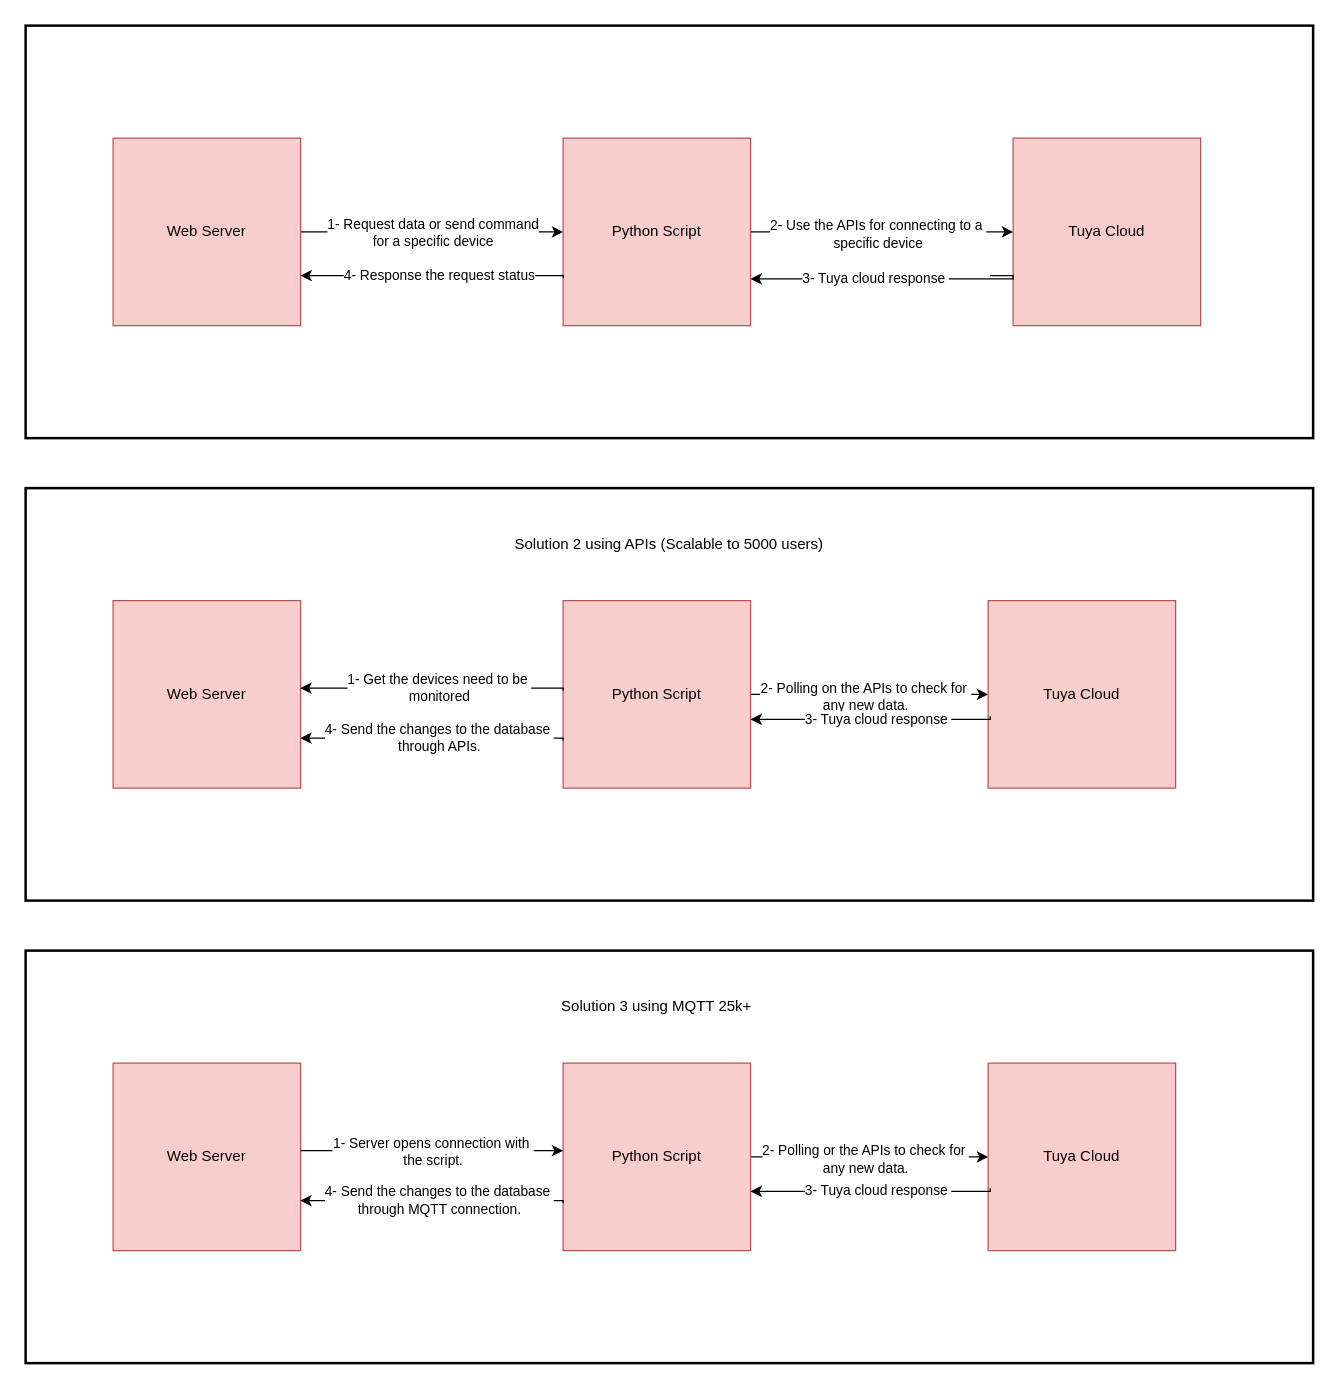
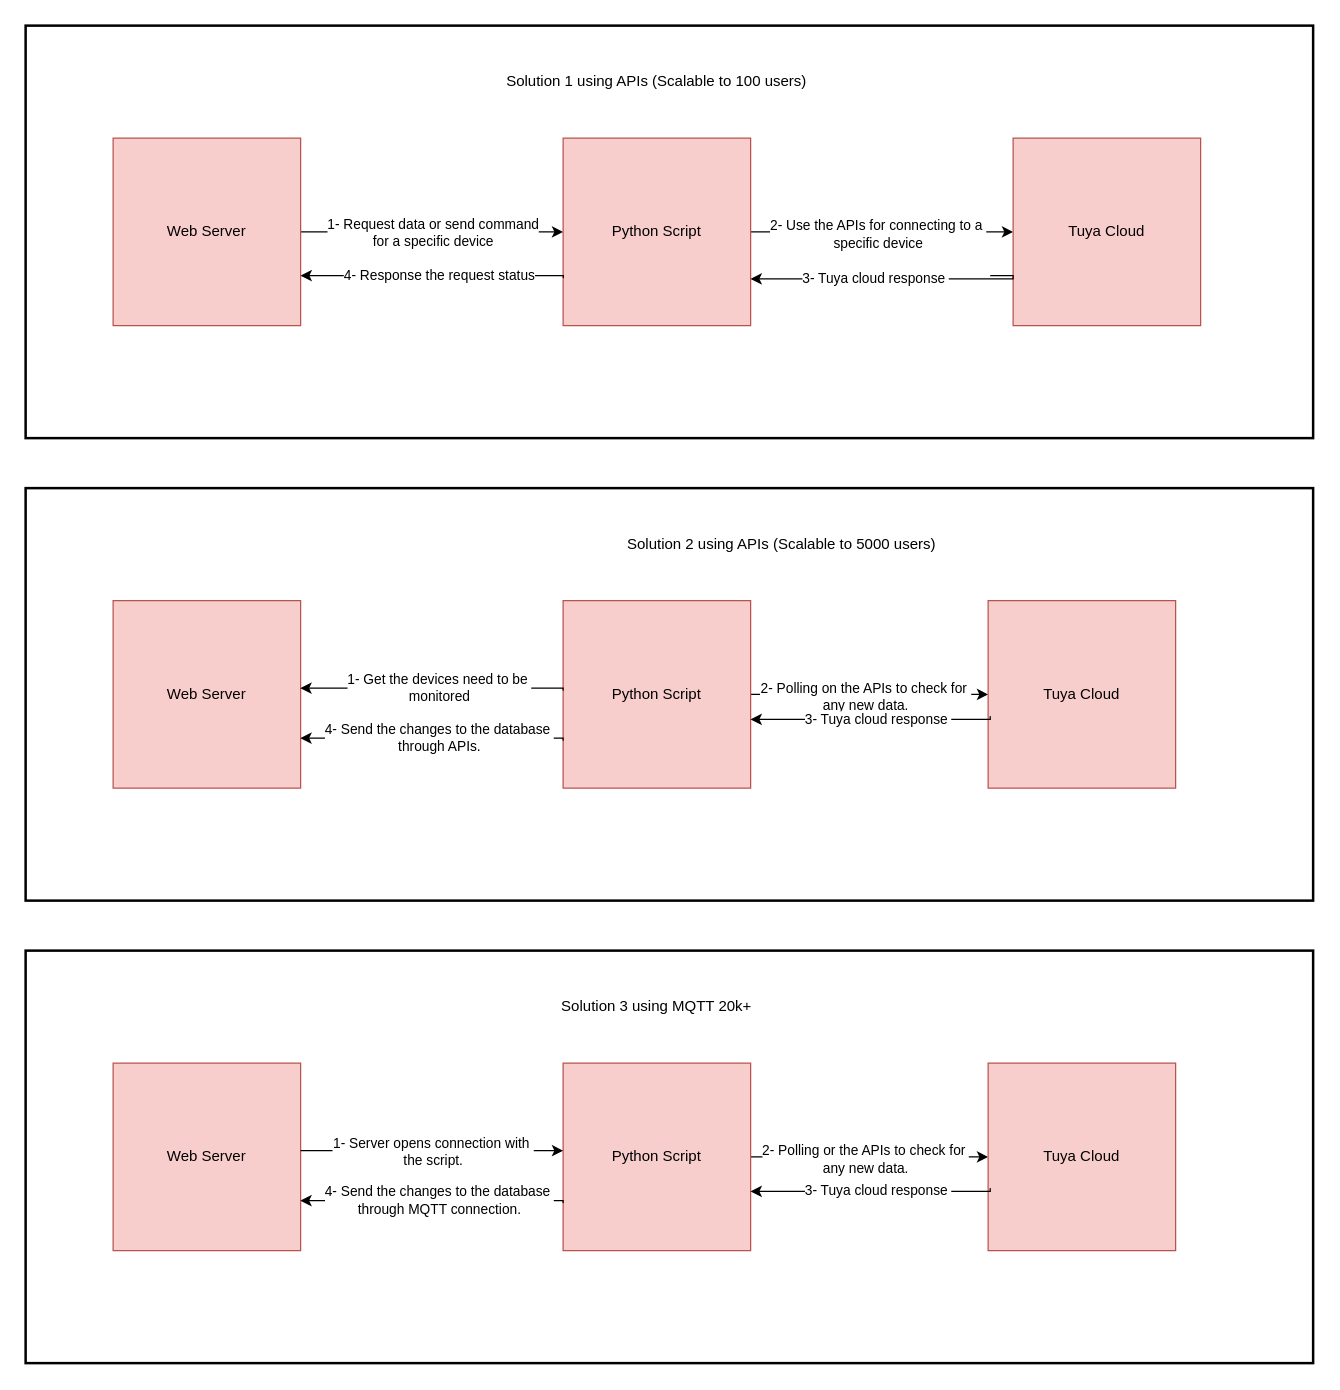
none -> (657, 82)
(669, 544) -> (782, 544)
(657, 1007) -> (657, 1007)
